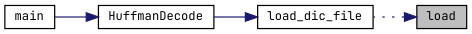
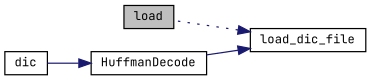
(30, 17) -> (26, 63)
(389, 17) -> (206, 25)
